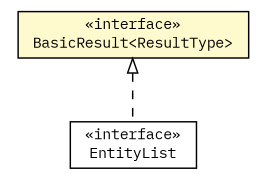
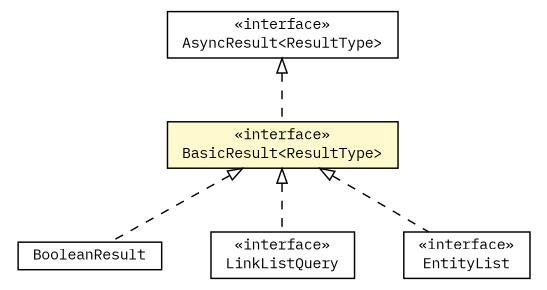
none -> (282, 35)
none -> (89, 255)
none -> (282, 255)
